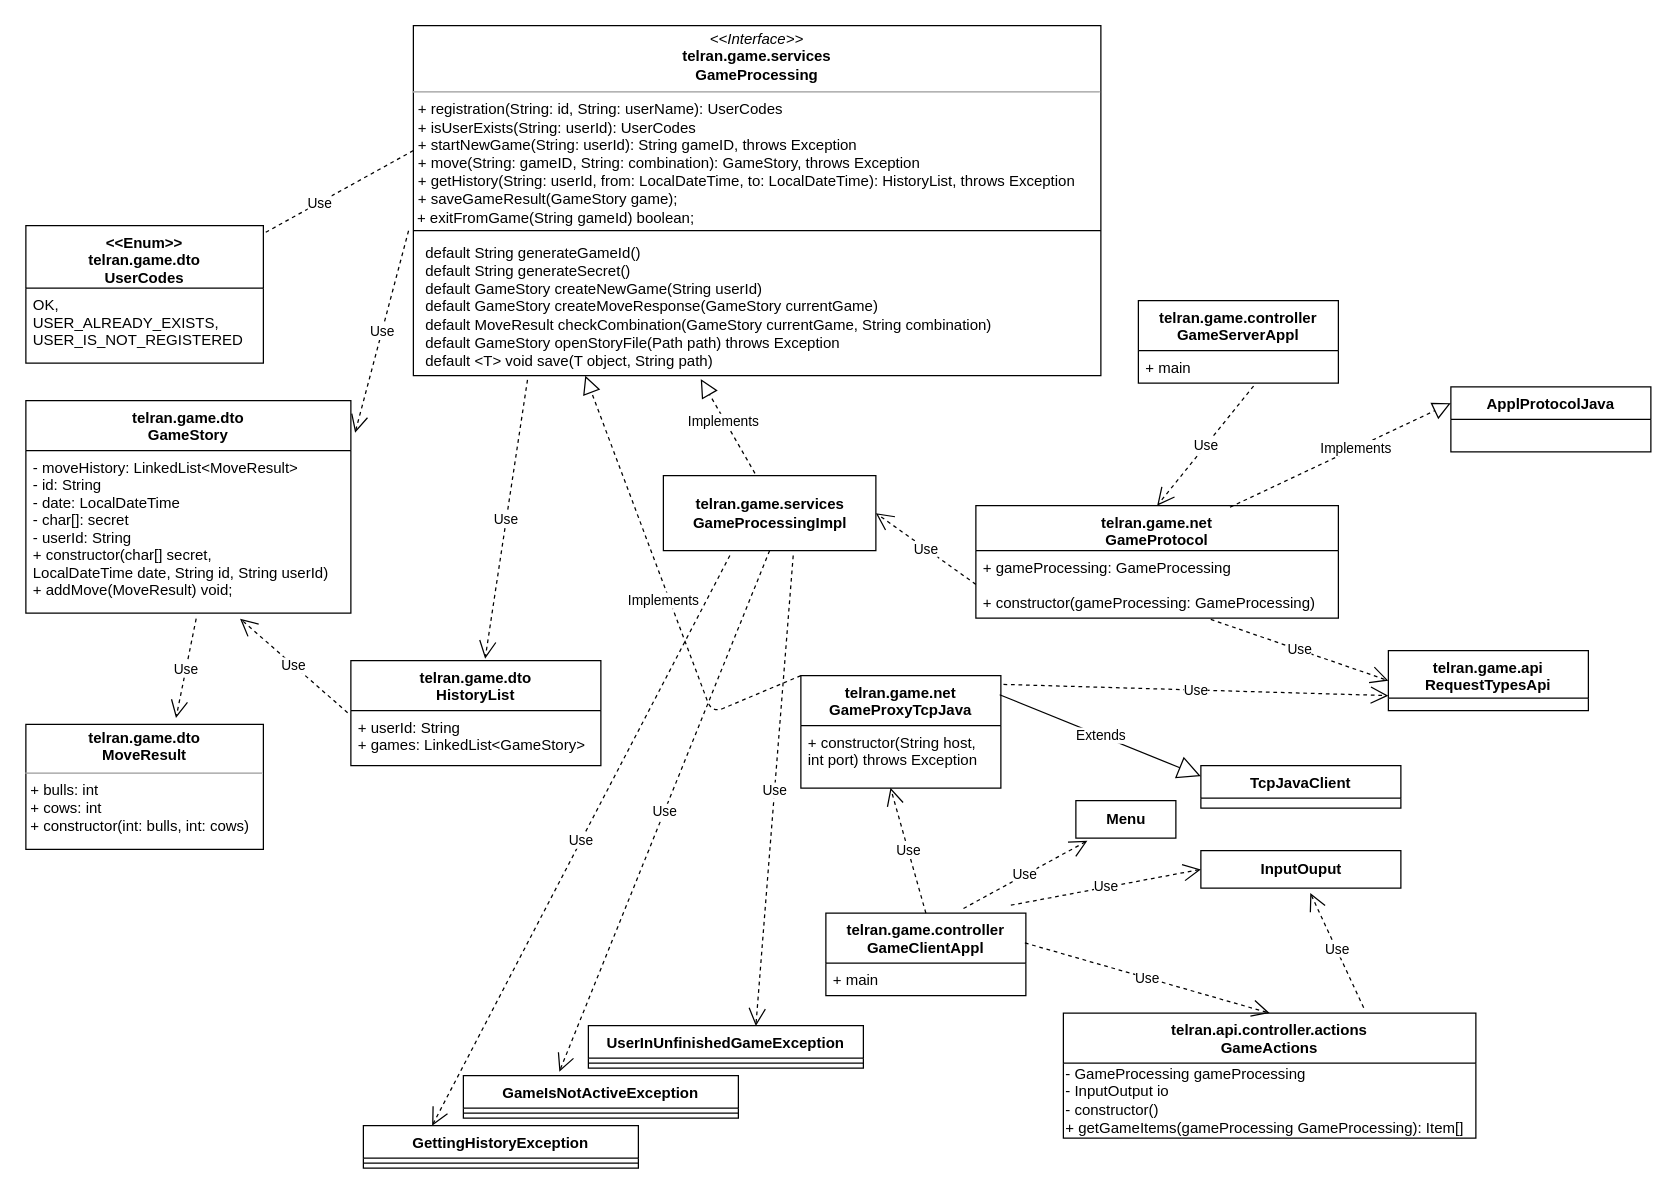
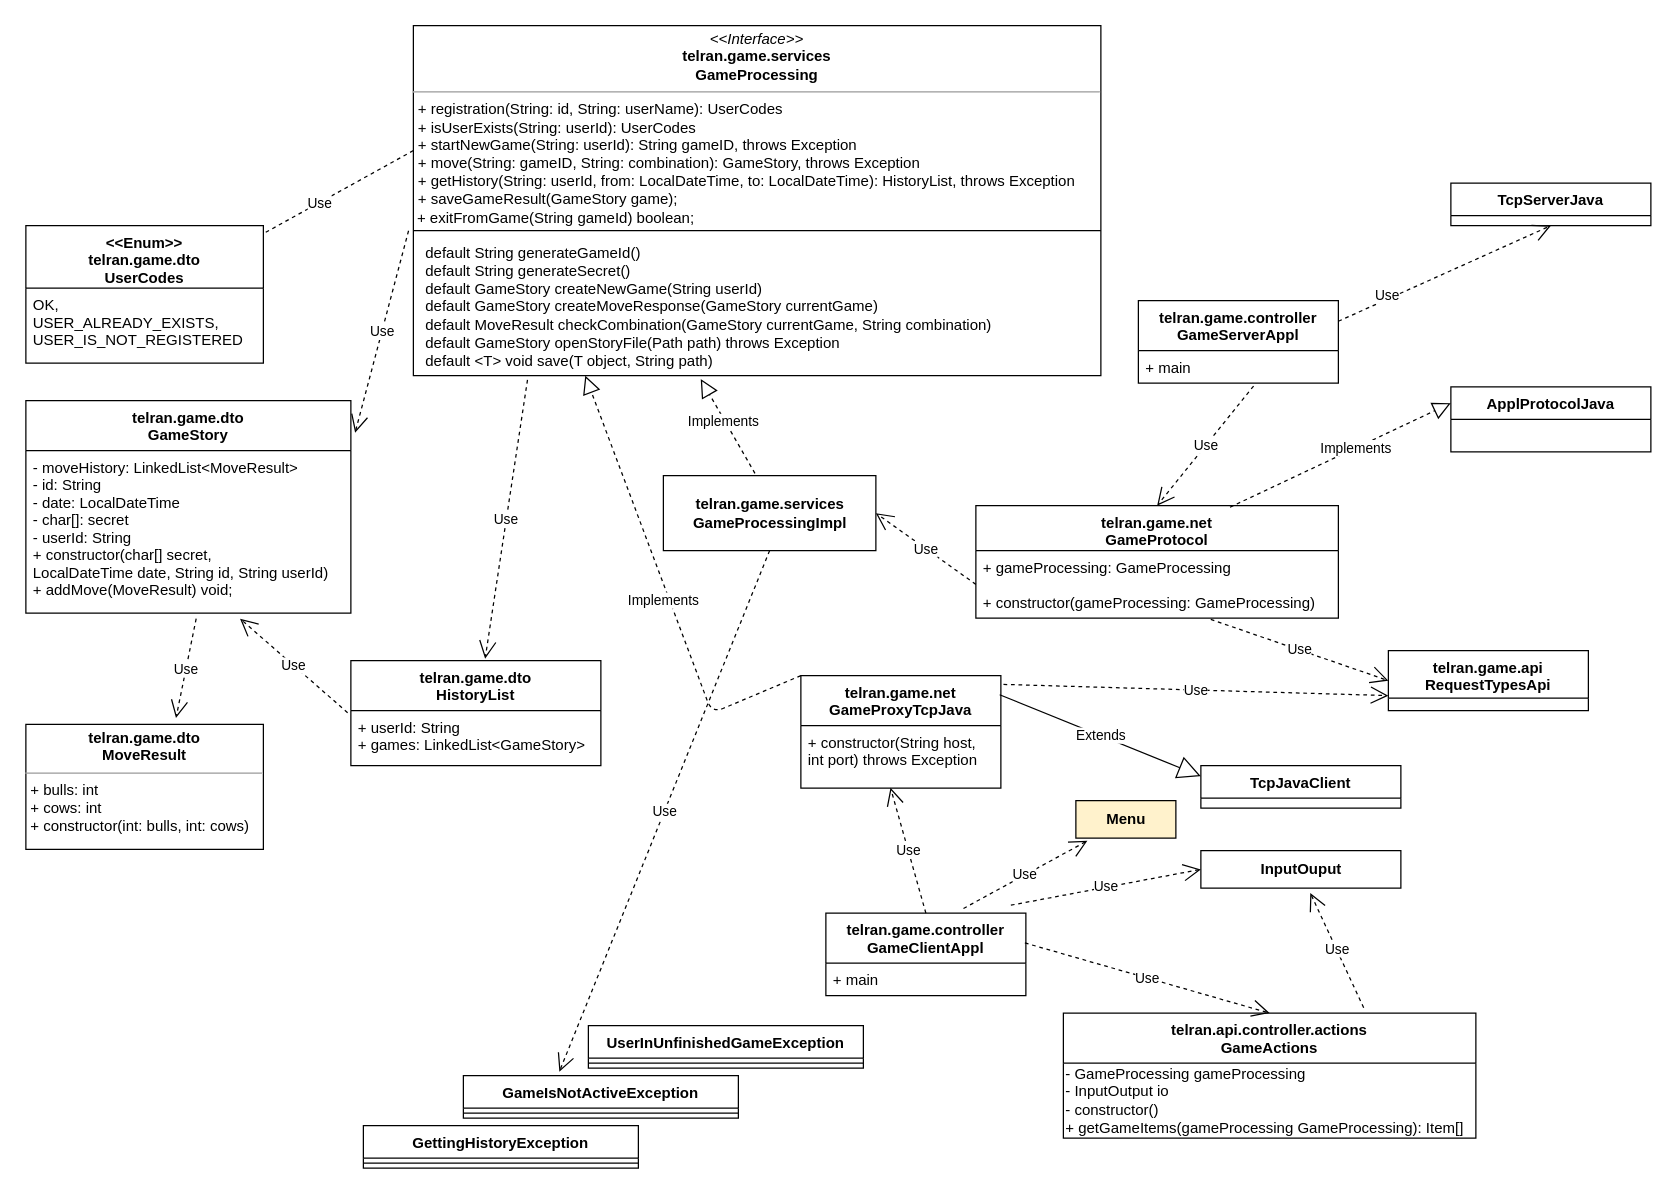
none -> (1551, 204)
none -> (1442, 274)
(774, 789) -> none
(1126, 819) -> (1126, 819)
(581, 839) -> none
